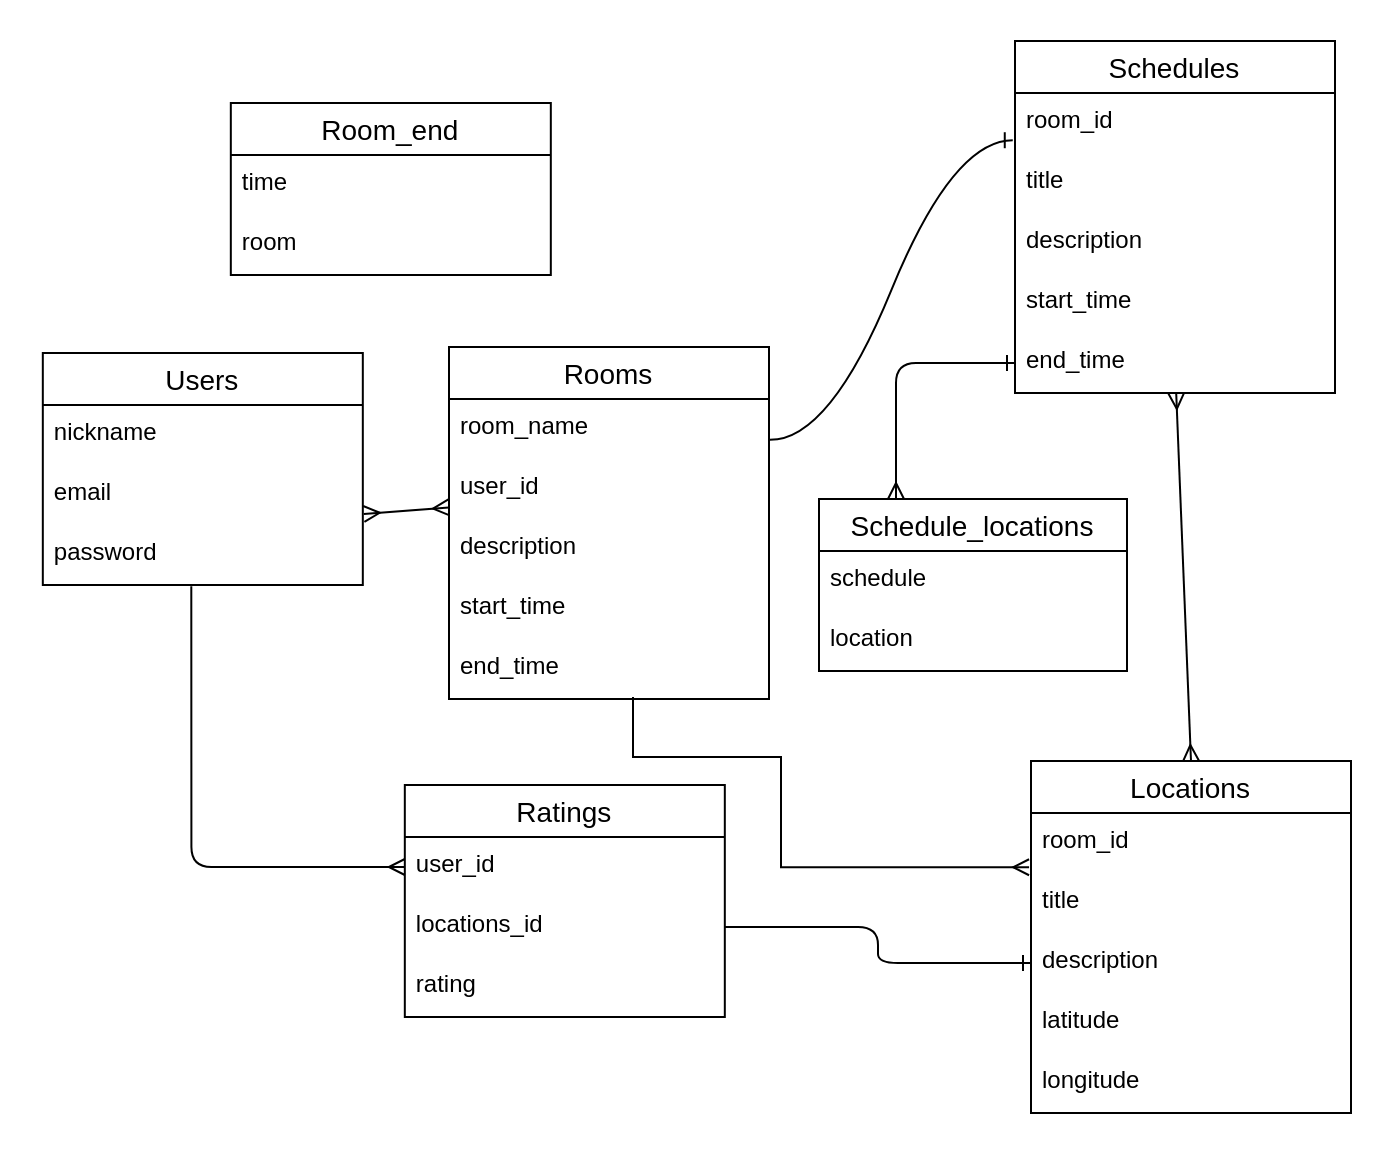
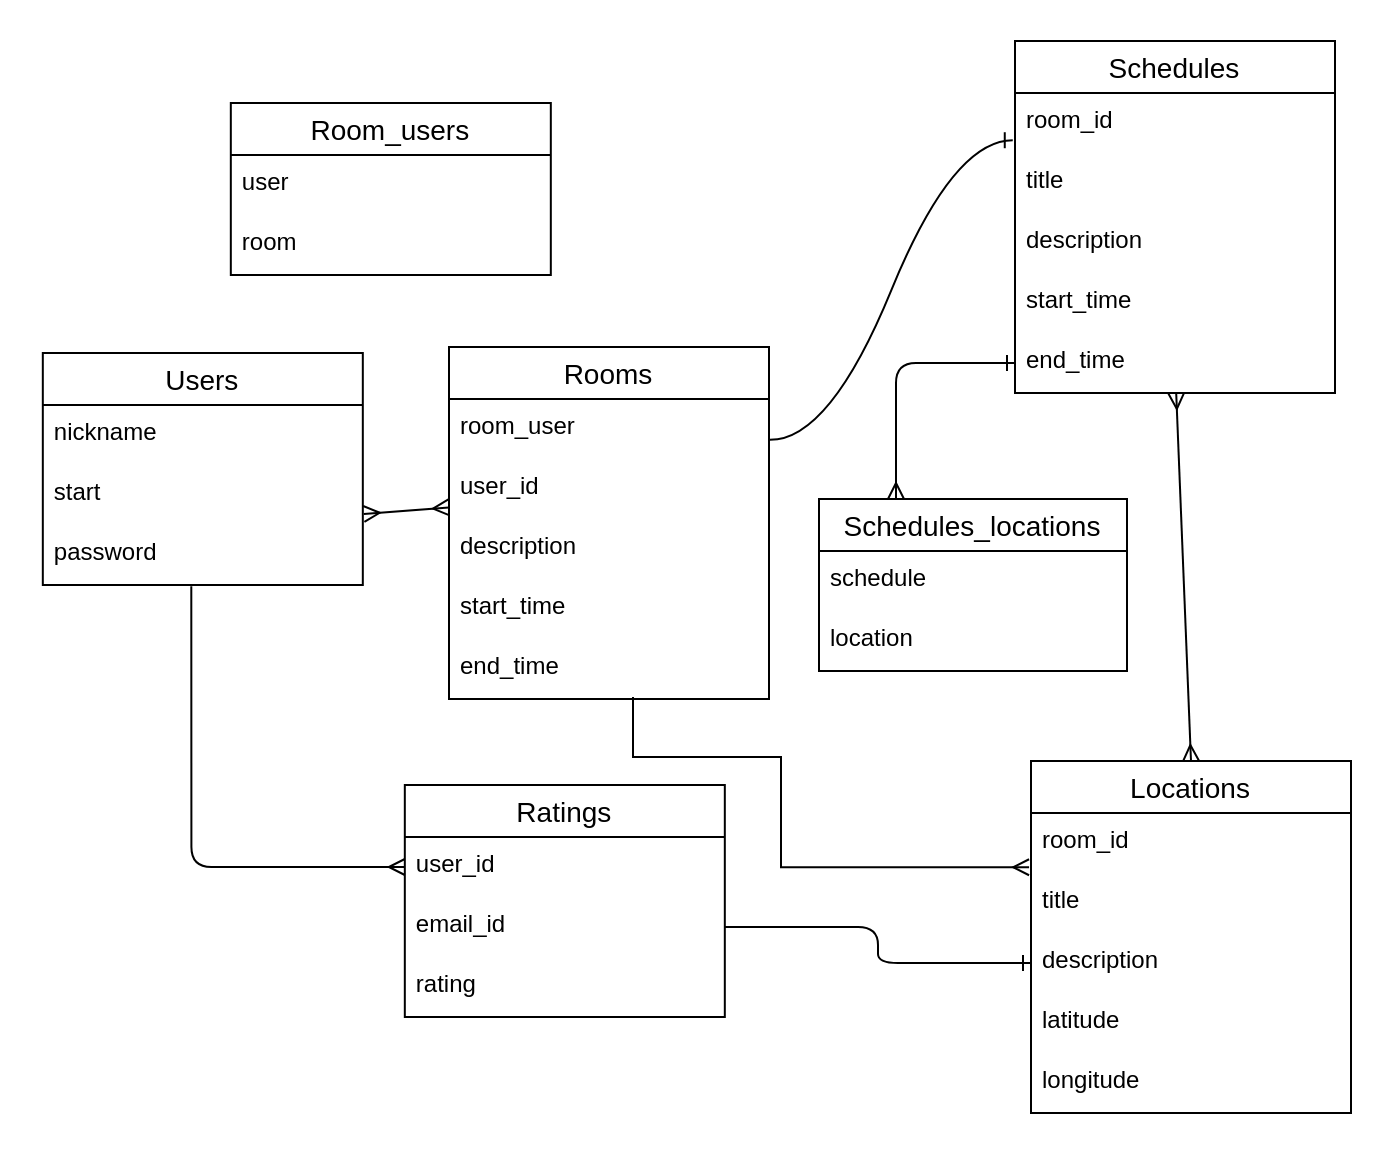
(390, 131) -> (390, 131)
(266, 182) -> (269, 182)
(520, 426) -> (520, 426)
(81, 492) -> (87, 492)
(972, 527) -> (972, 527)
(487, 924) -> (460, 924)
